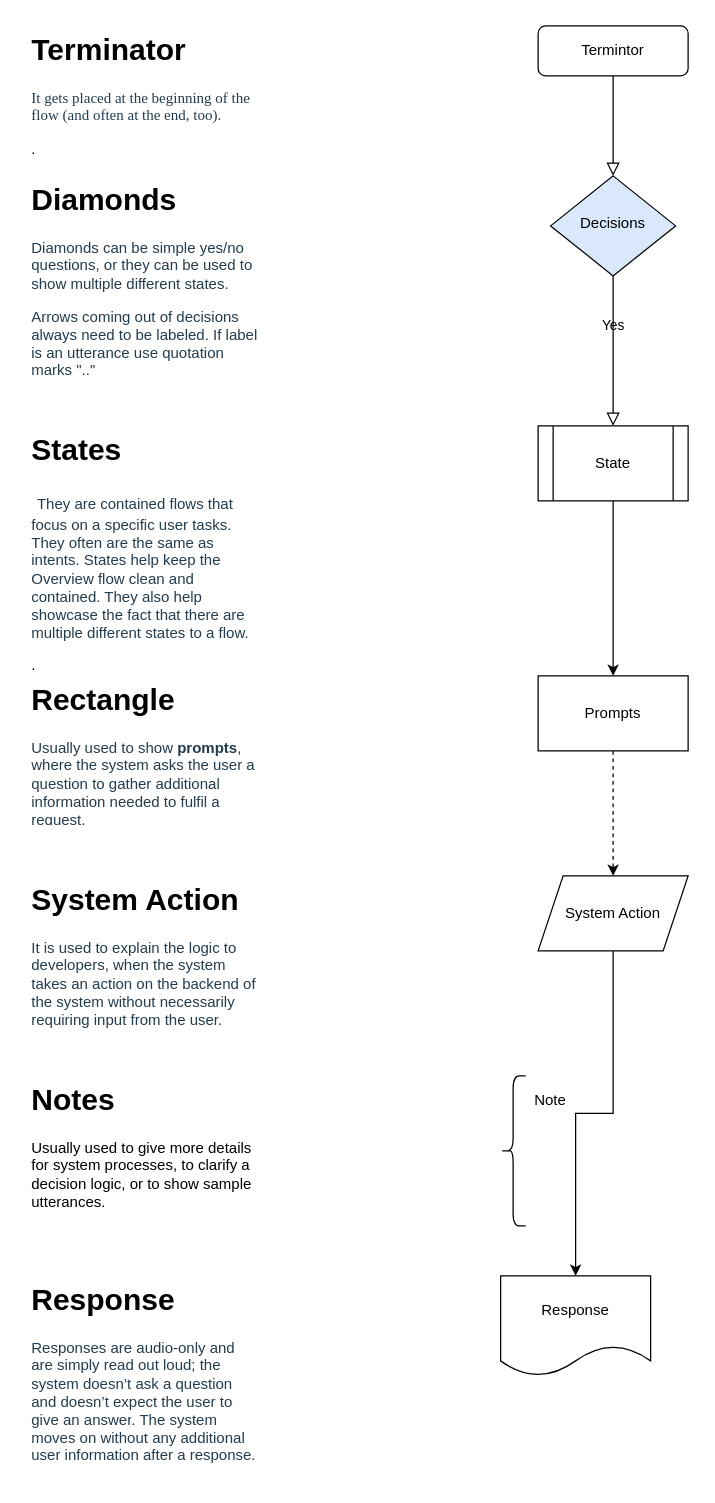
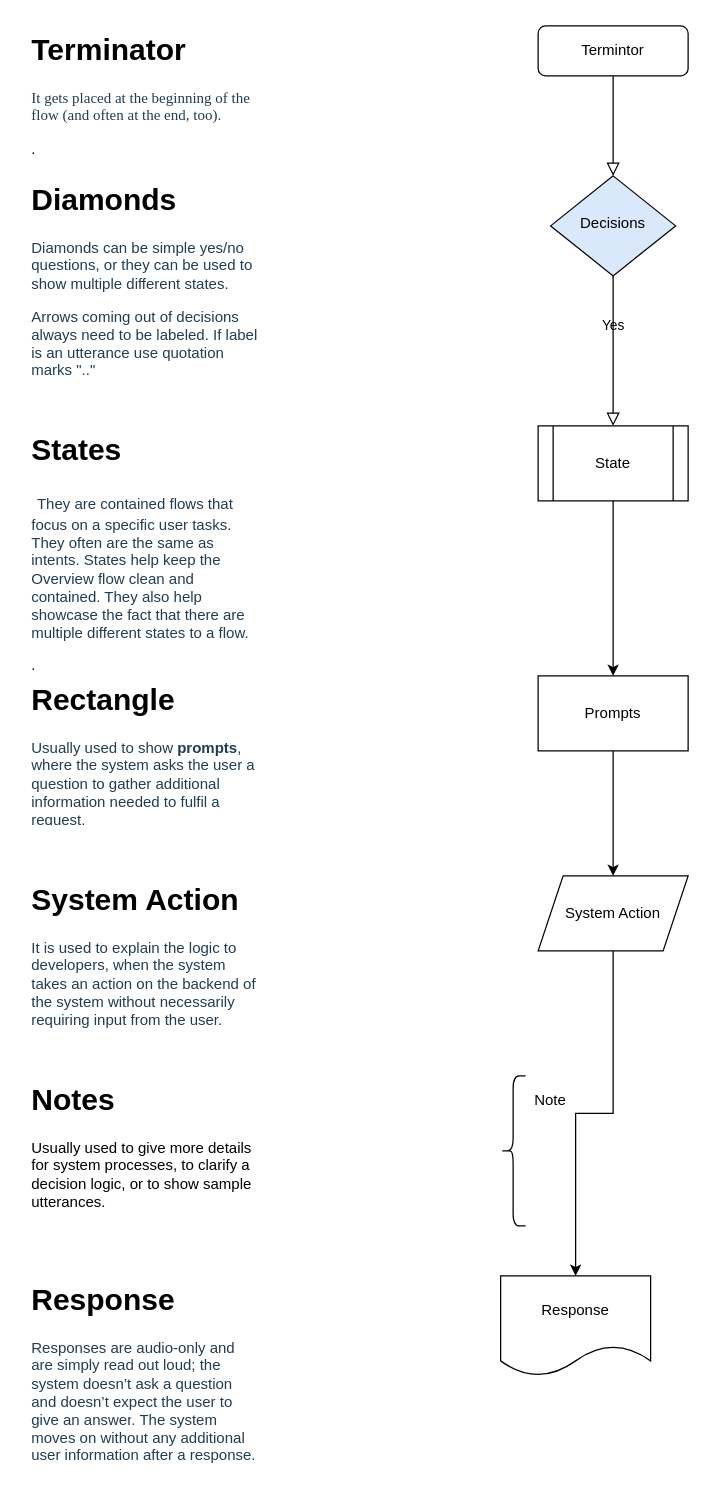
(613, 808) -> (613, 808)
